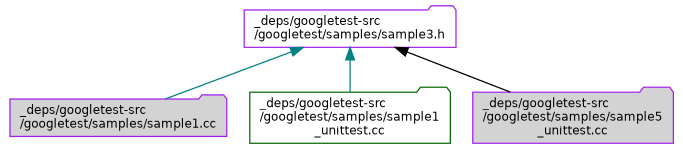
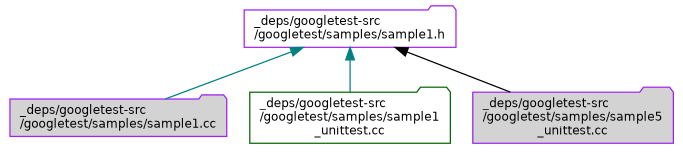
(350, 29) -> (350, 29)
